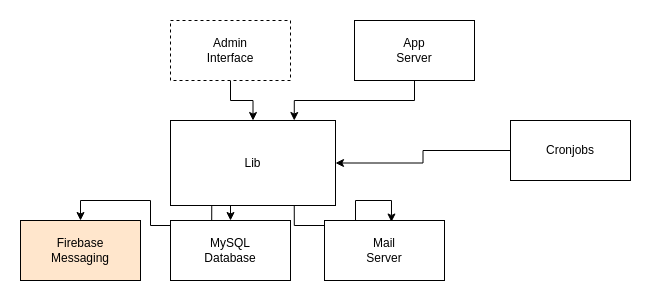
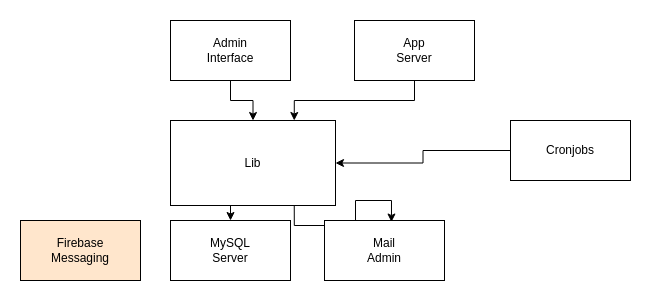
(231, 51) -> (231, 51)
(132, 201) -> none
(231, 251) -> (231, 251)
(385, 251) -> (385, 251)
